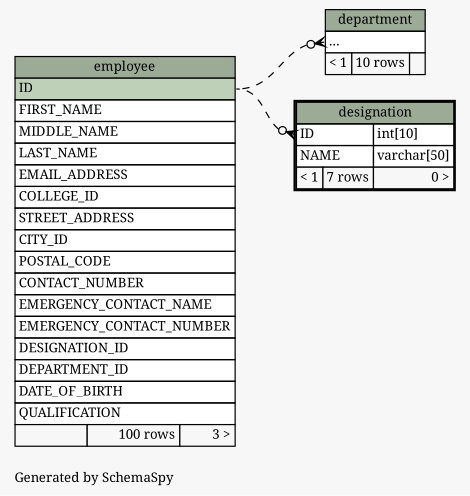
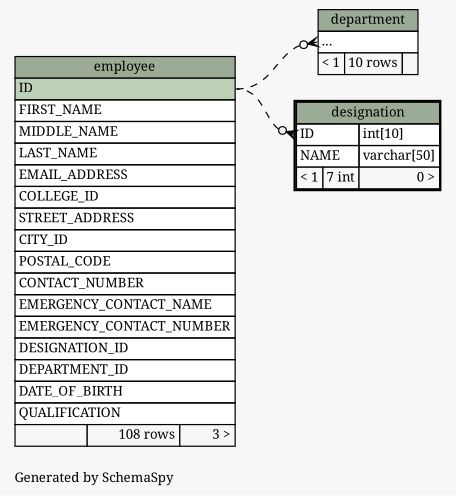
(348, 177) -> (341, 177)
(147, 435) -> (147, 435)
